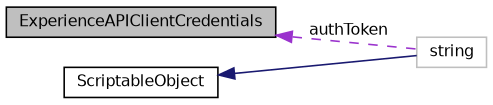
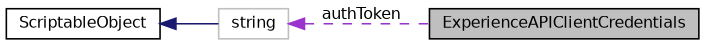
(354, 43) -> (367, 24)
